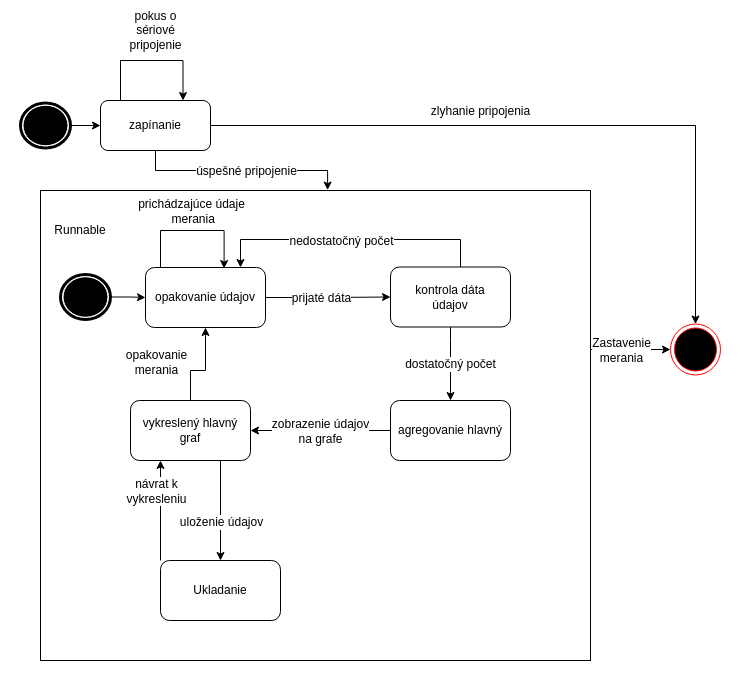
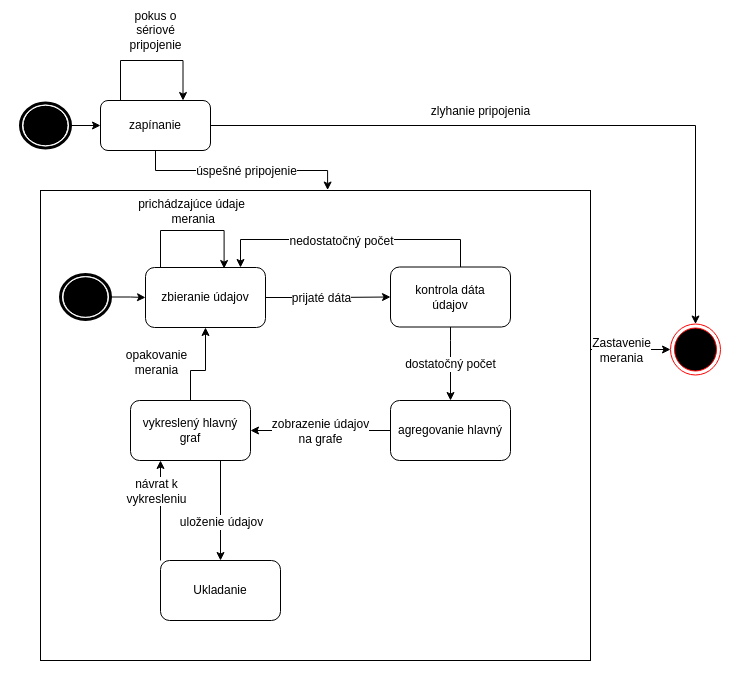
(81, 231) -> none
(206, 298) -> (206, 298)
